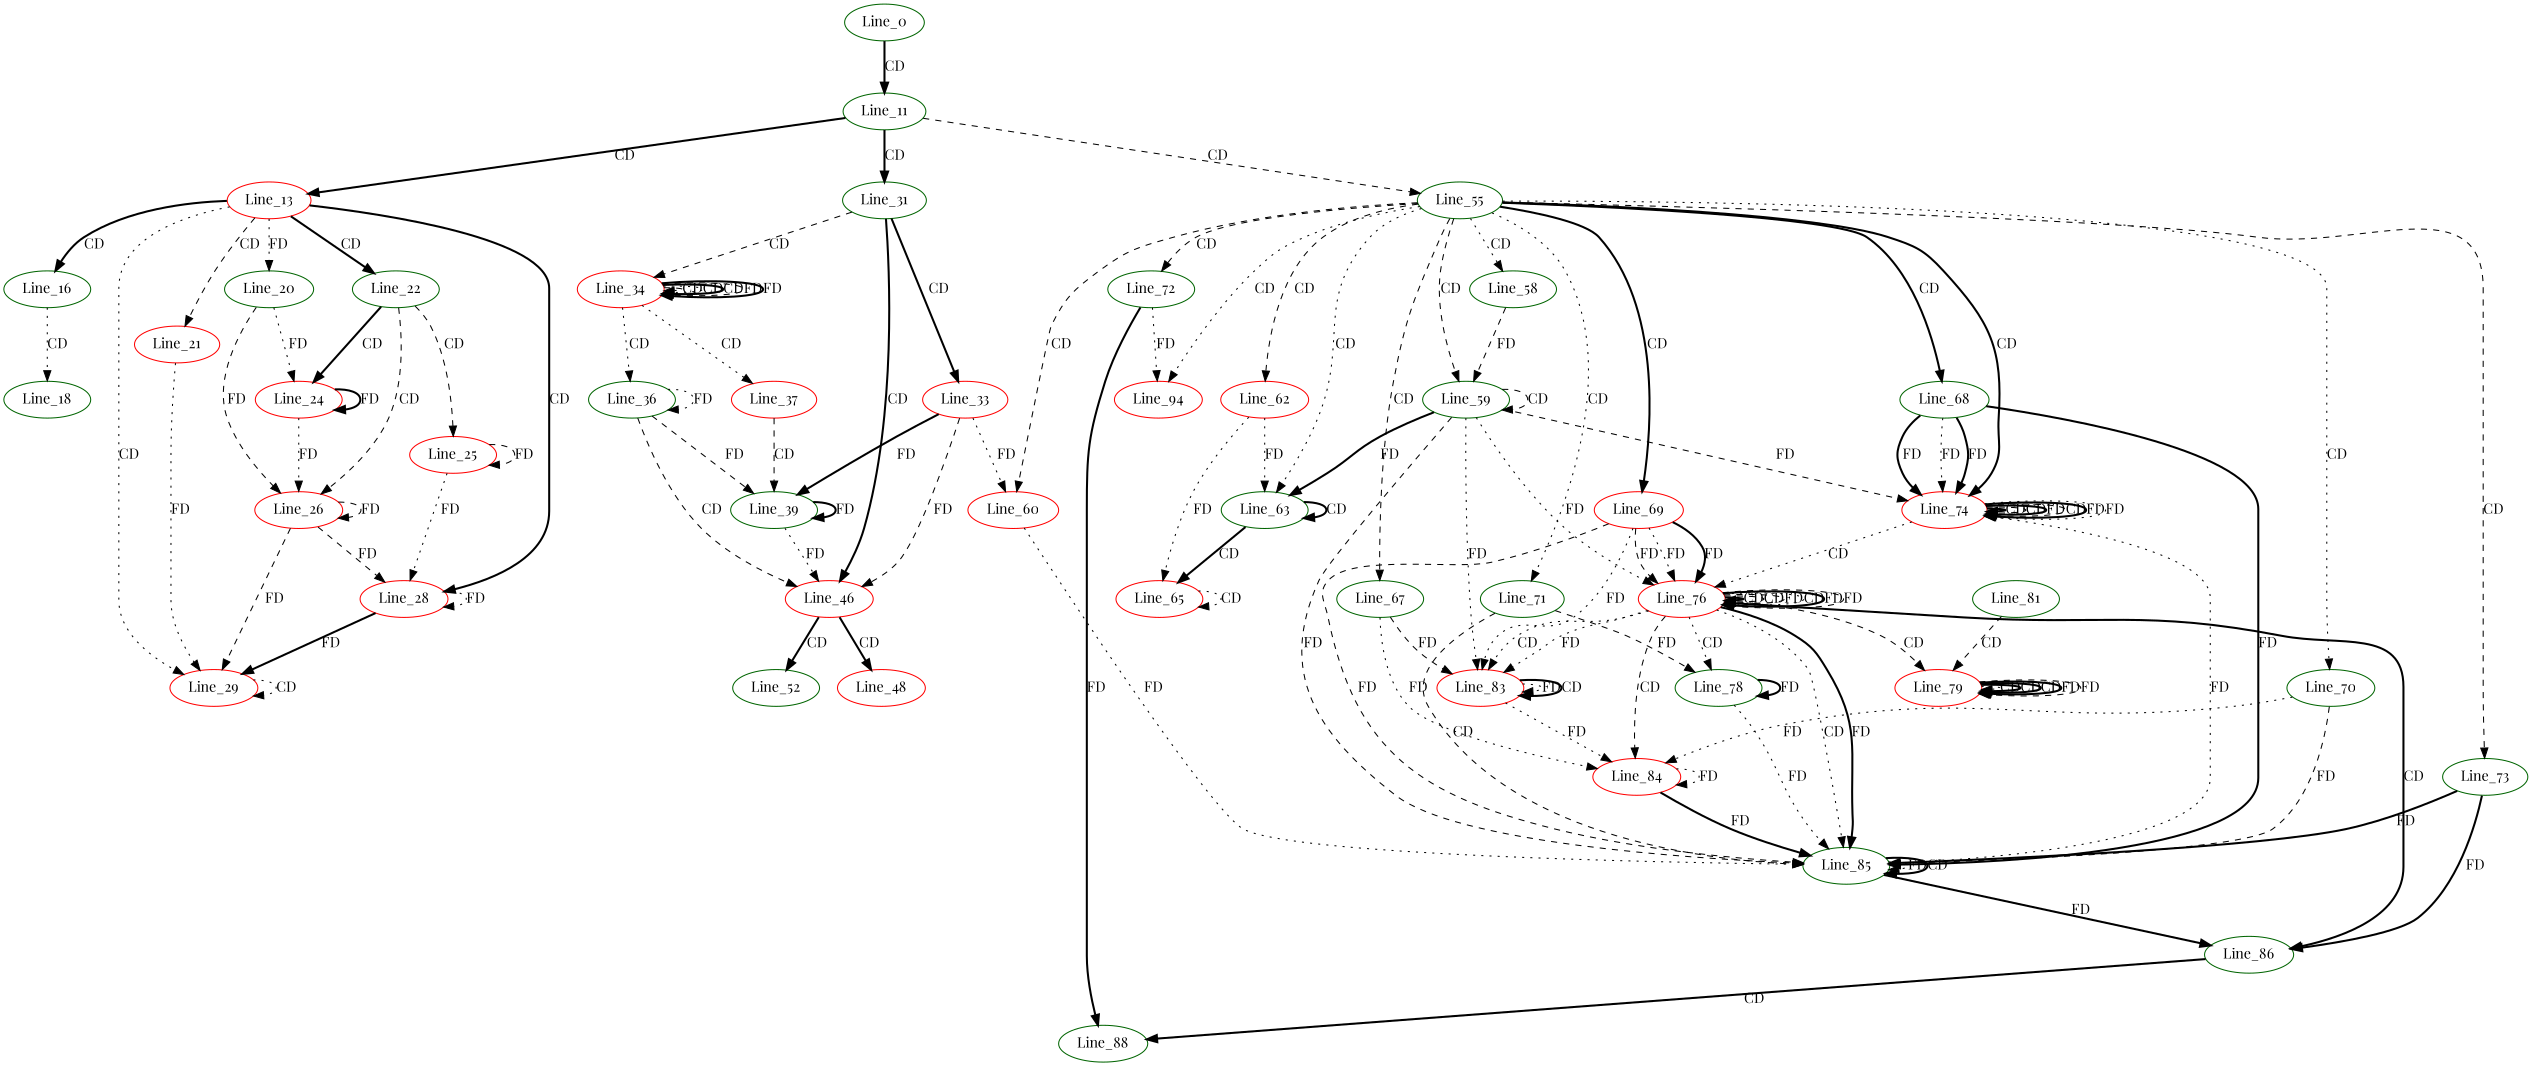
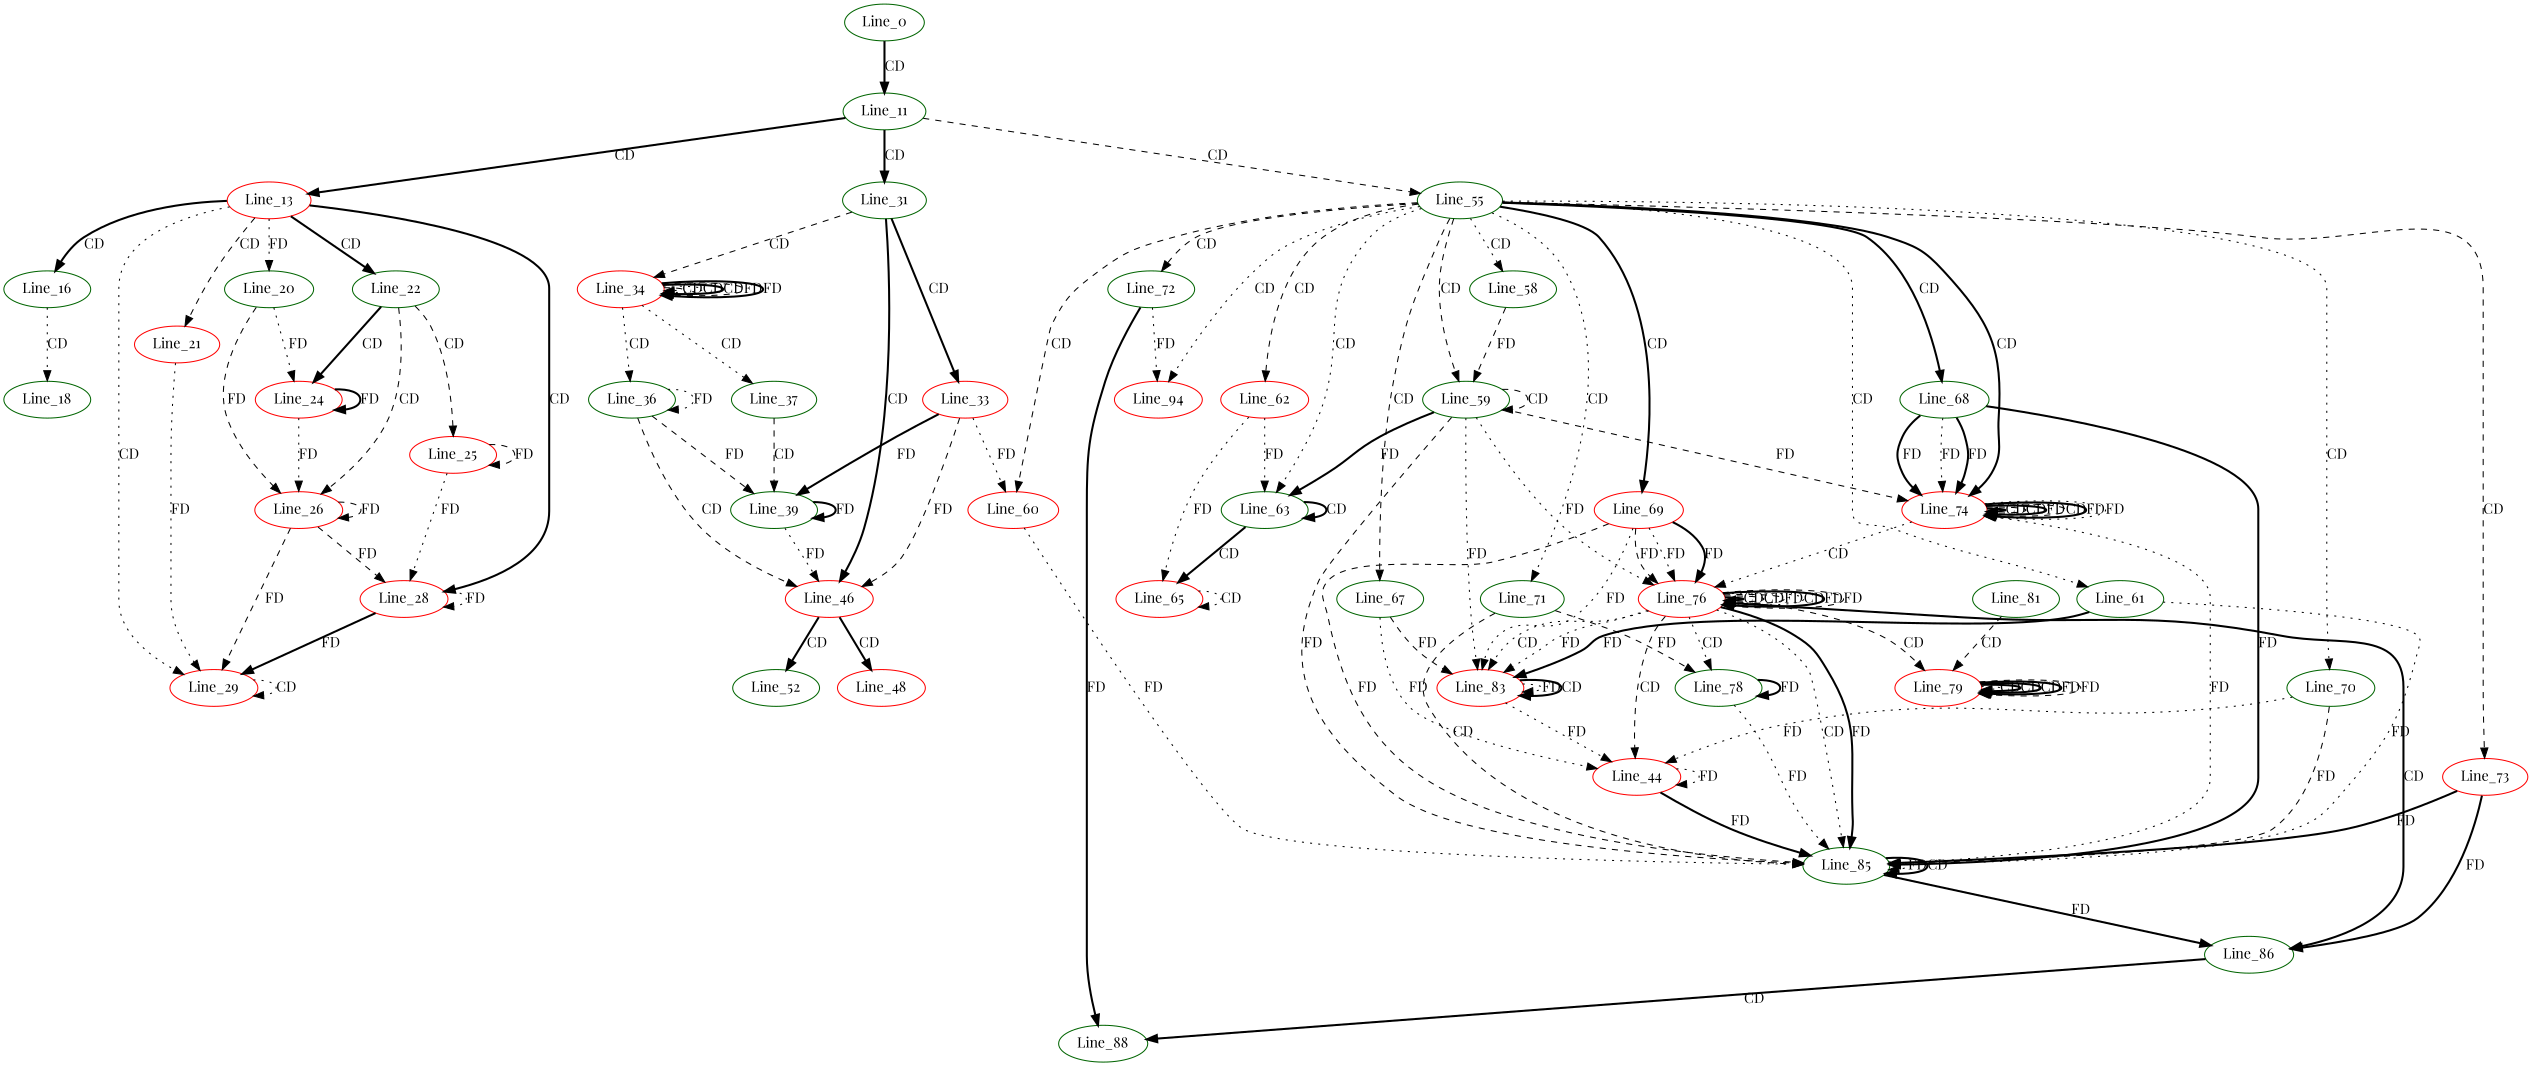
(774, 400) -> (774, 400)
none -> (2120, 599)
(1637, 777) -> (1637, 777)
(2485, 777) -> (2485, 777)
